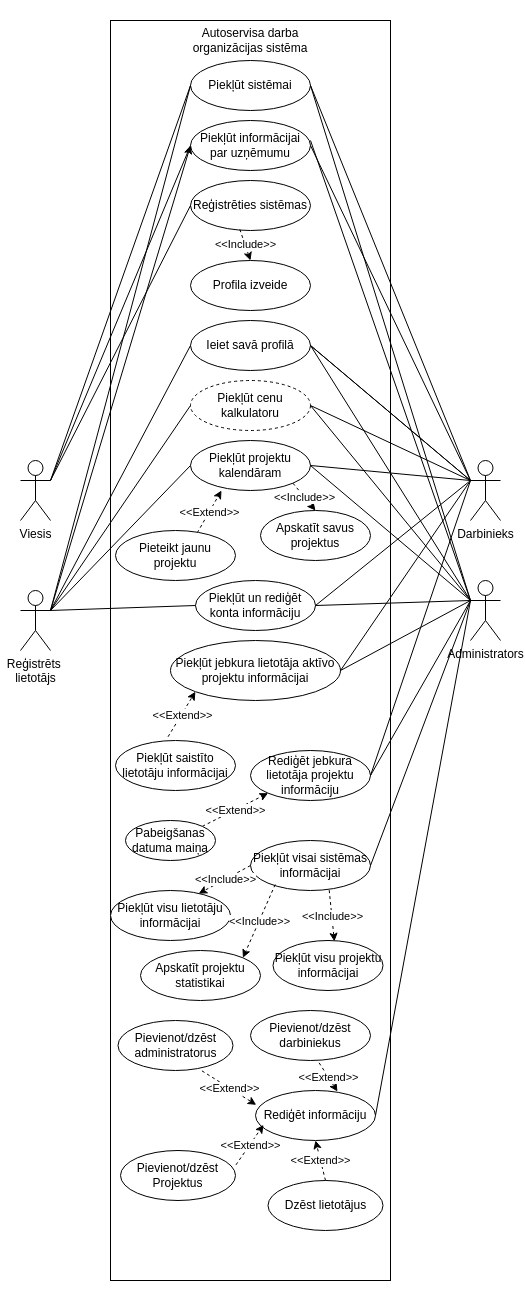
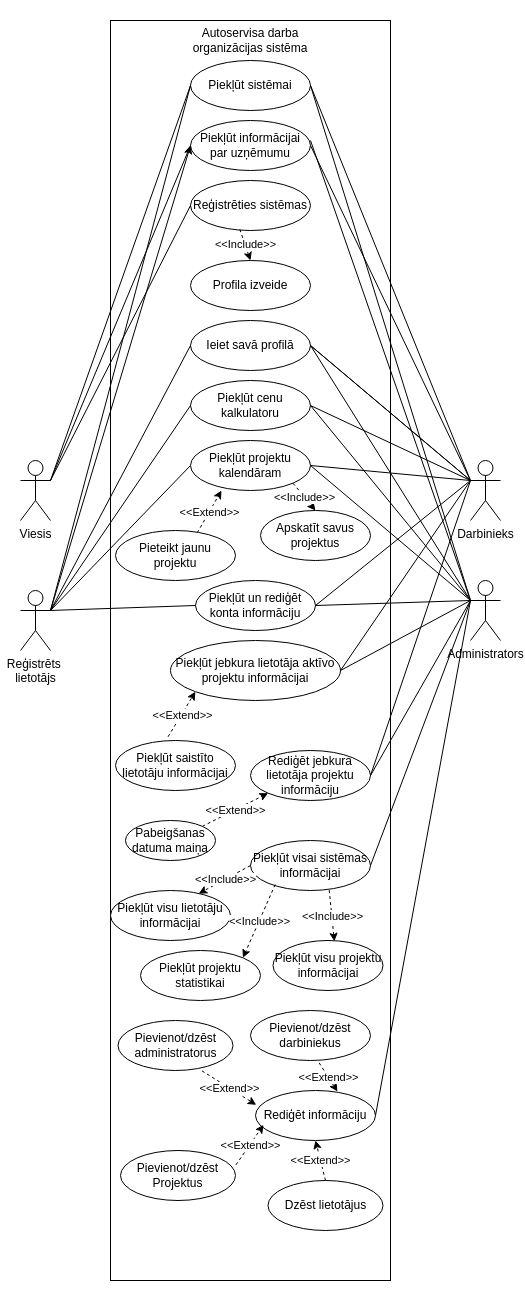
(251, 406) -> (251, 406)
(201, 976) -> (201, 976)
